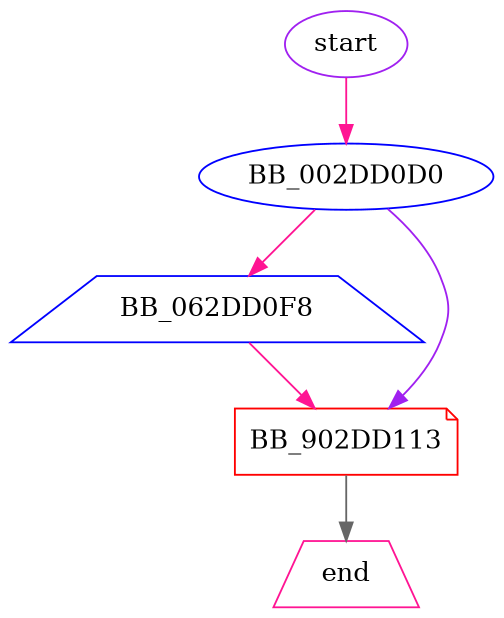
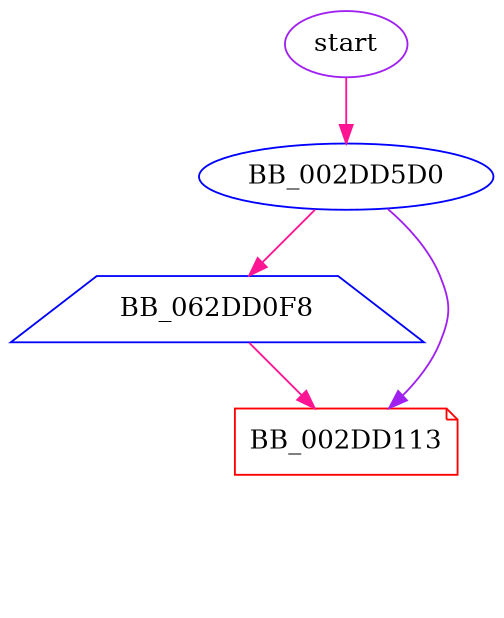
(346, 177) -> (346, 177)
(346, 442) -> (346, 442)
(346, 574) -> none
